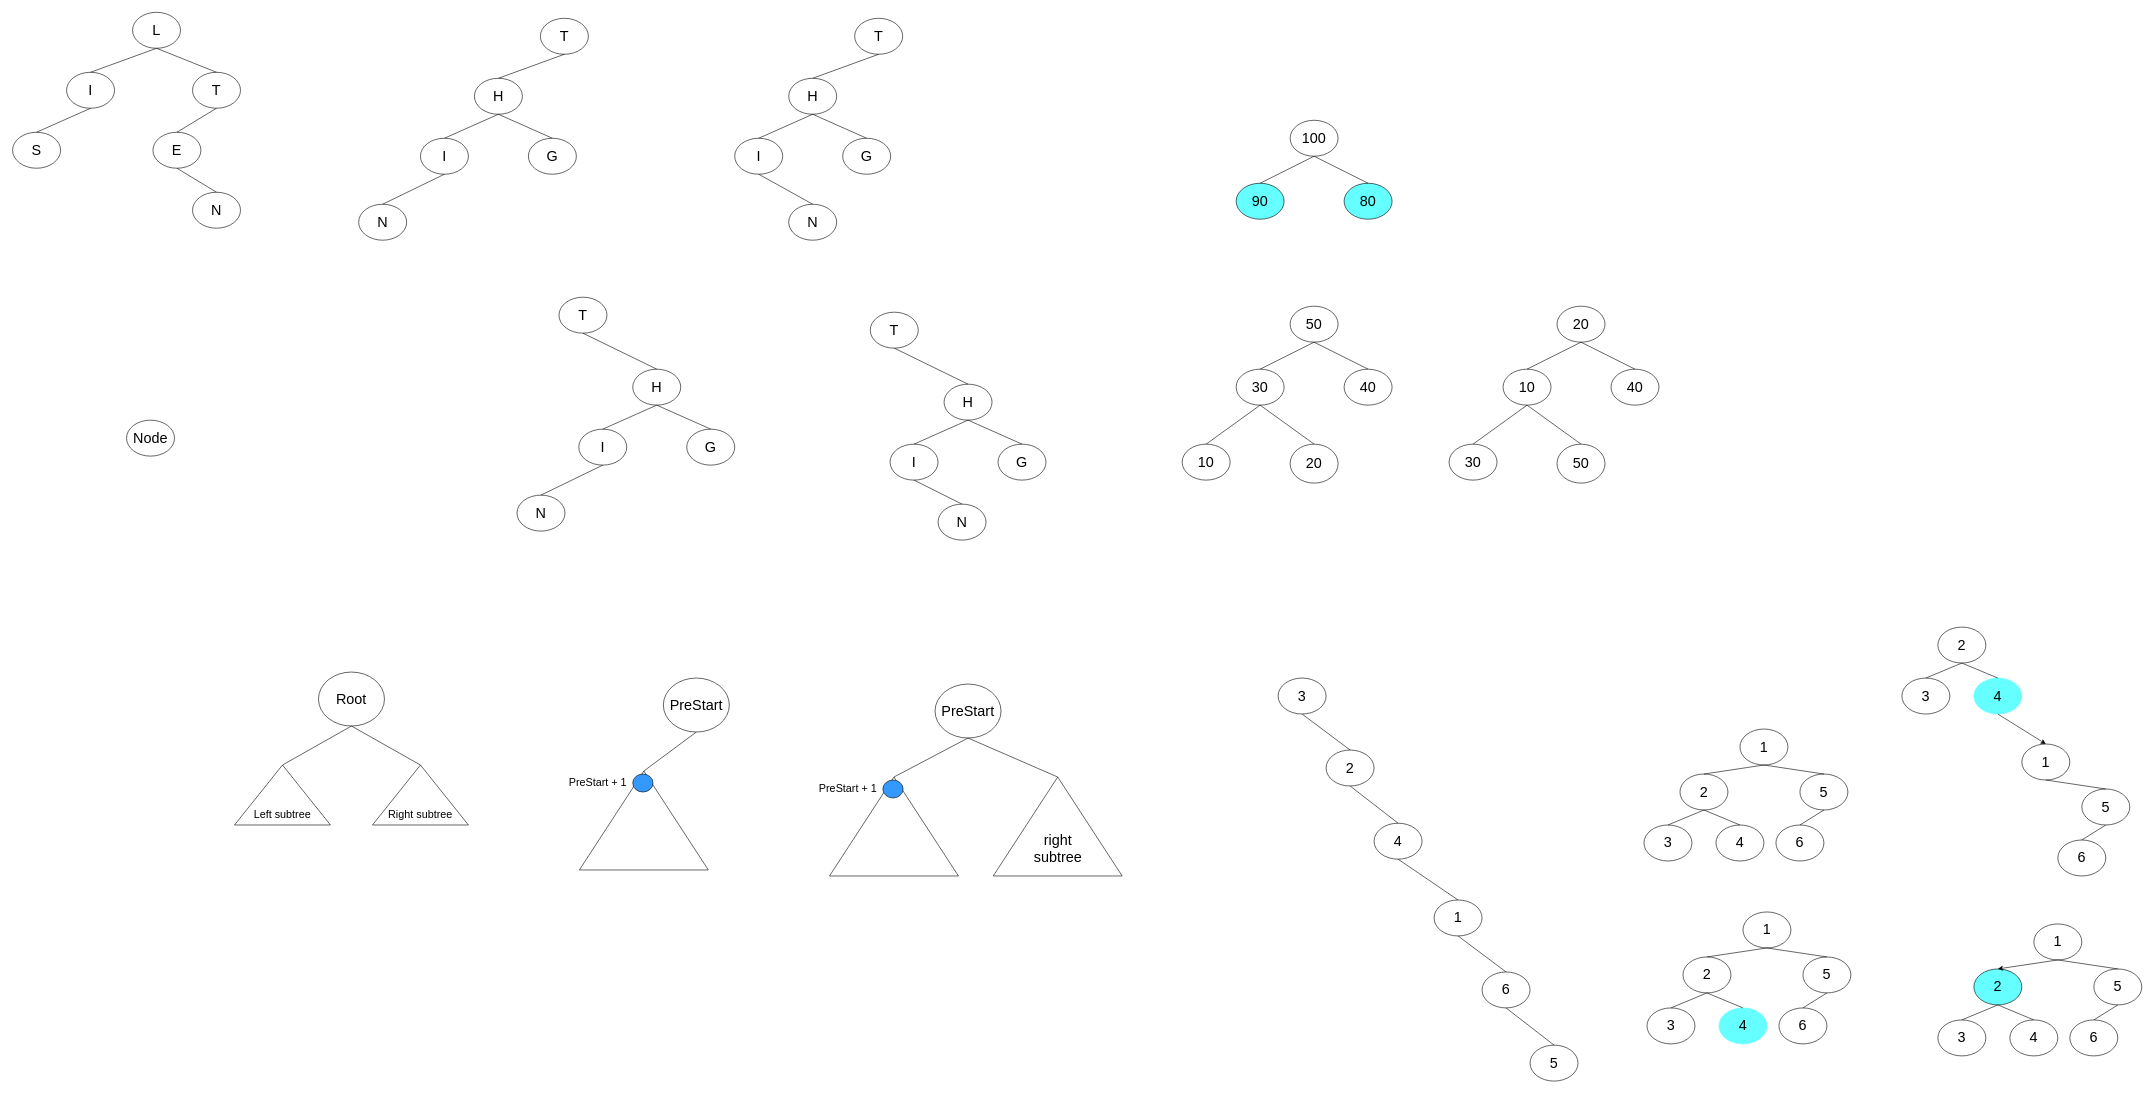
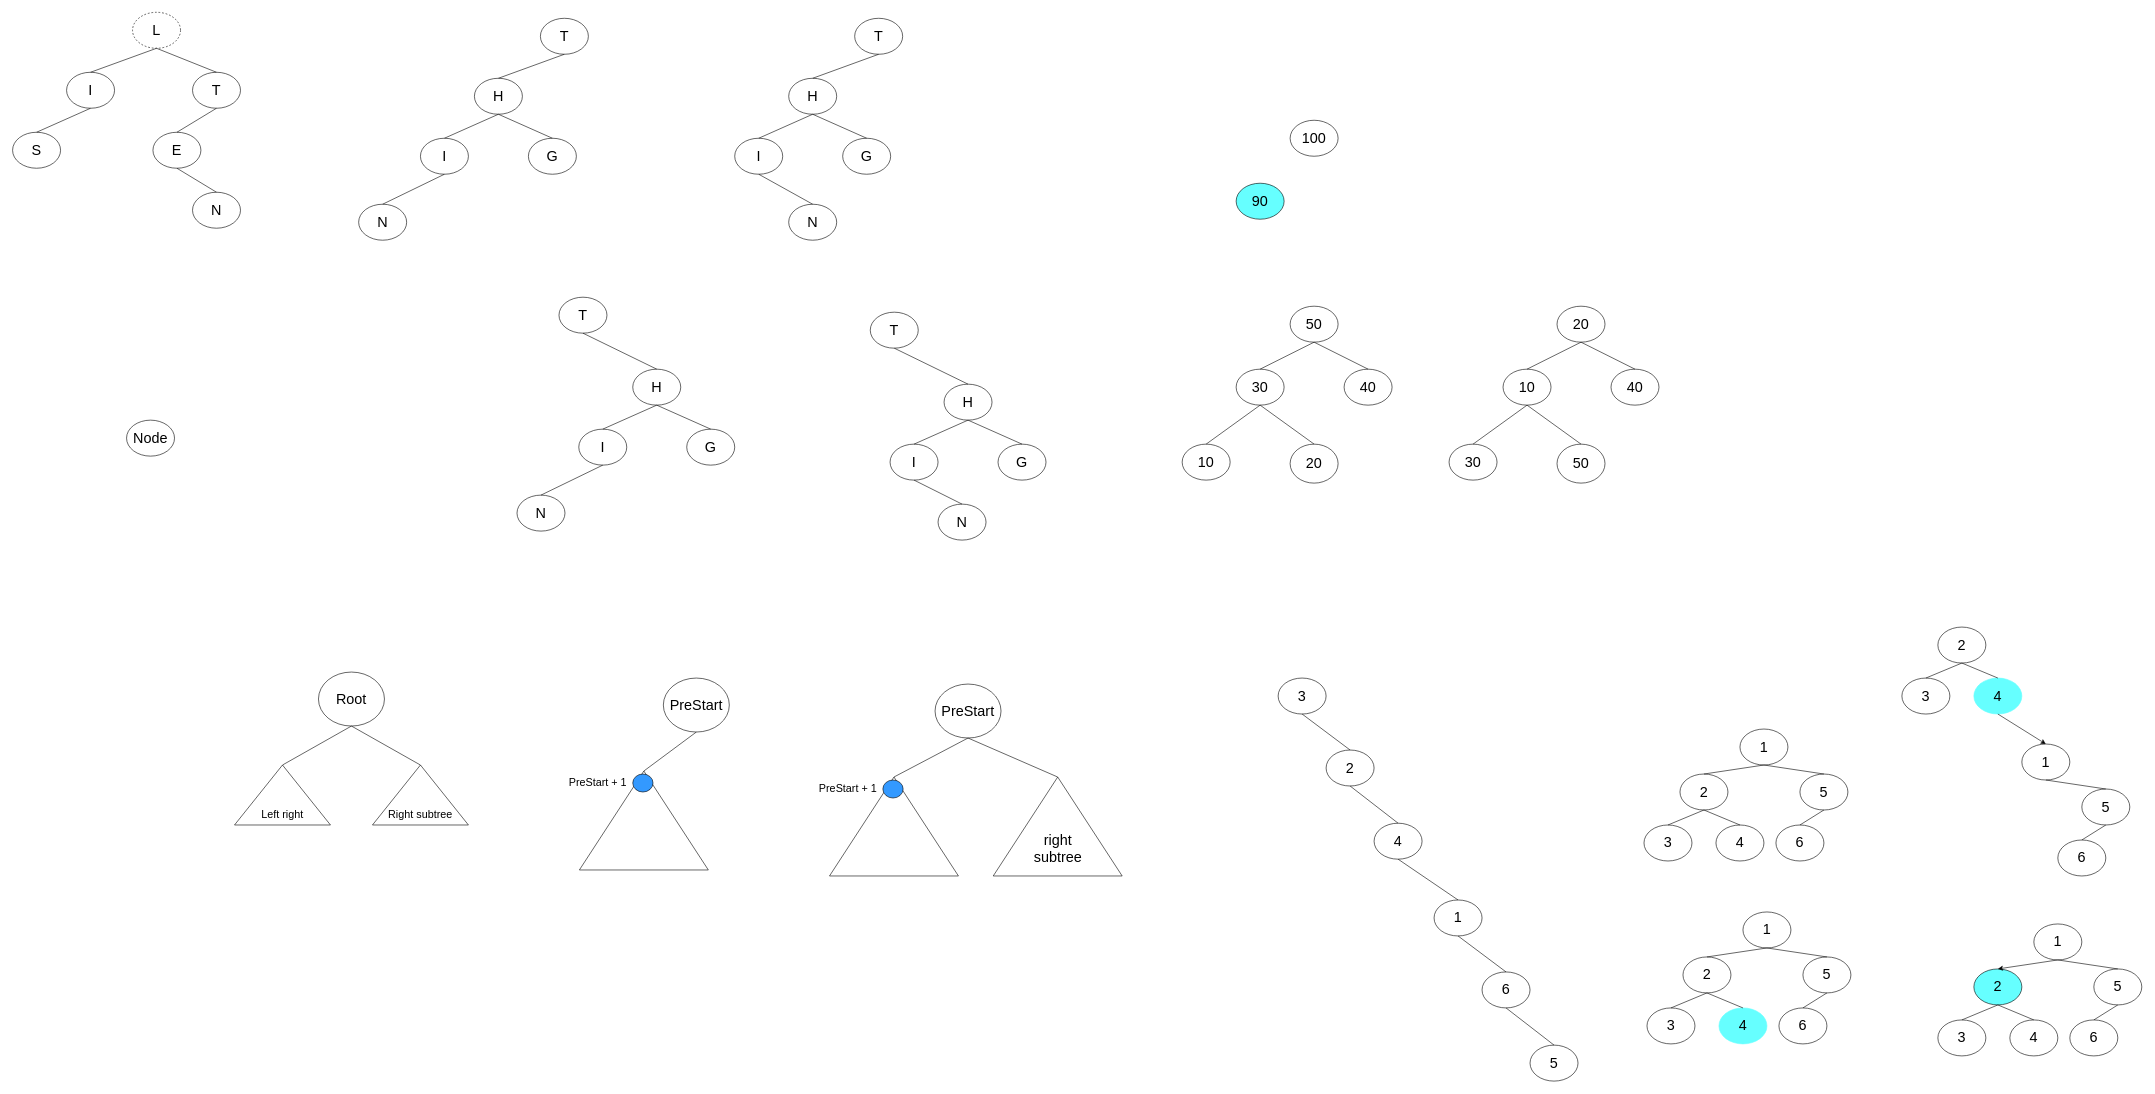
(156, 30) -> (156, 30)
(1286, 170) -> none
(1342, 170) -> none
(1368, 201) -> none
(282, 815) -> (282, 815)
